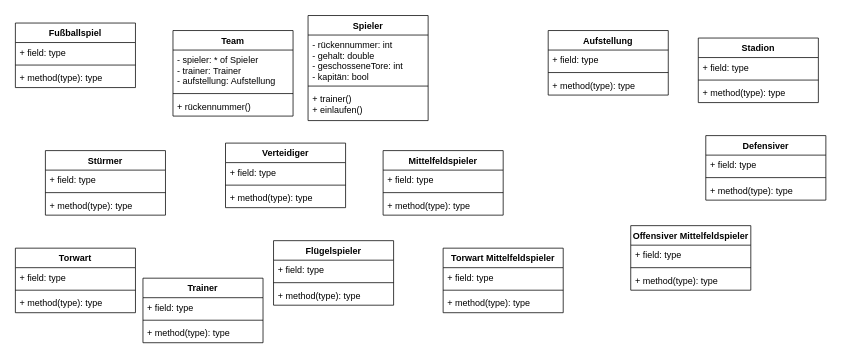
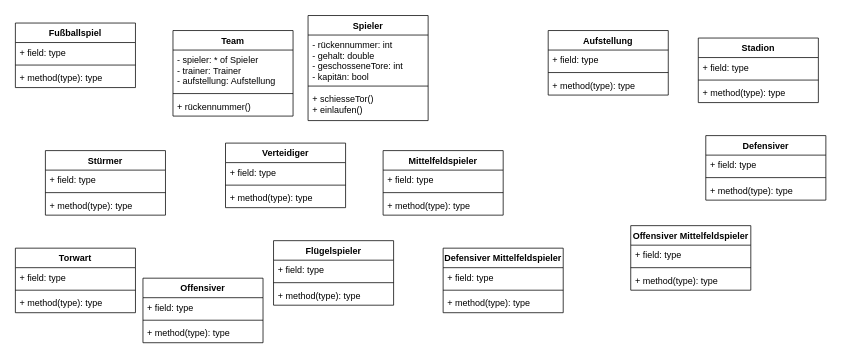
(337, 99) -> (347, 99)
(503, 258) -> (503, 258)
(203, 288) -> (203, 288)
